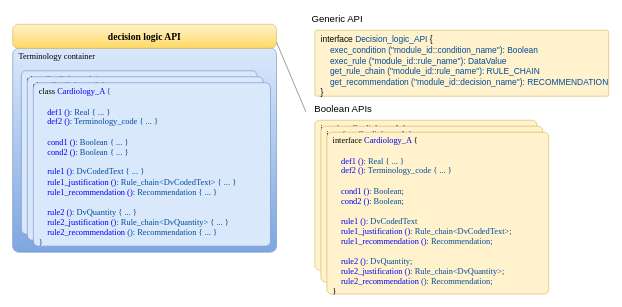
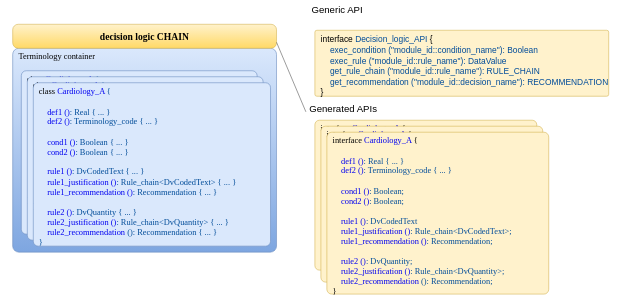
(337, 18) -> (337, 9)
(144, 36) -> (144, 36)
(343, 108) -> (343, 108)
